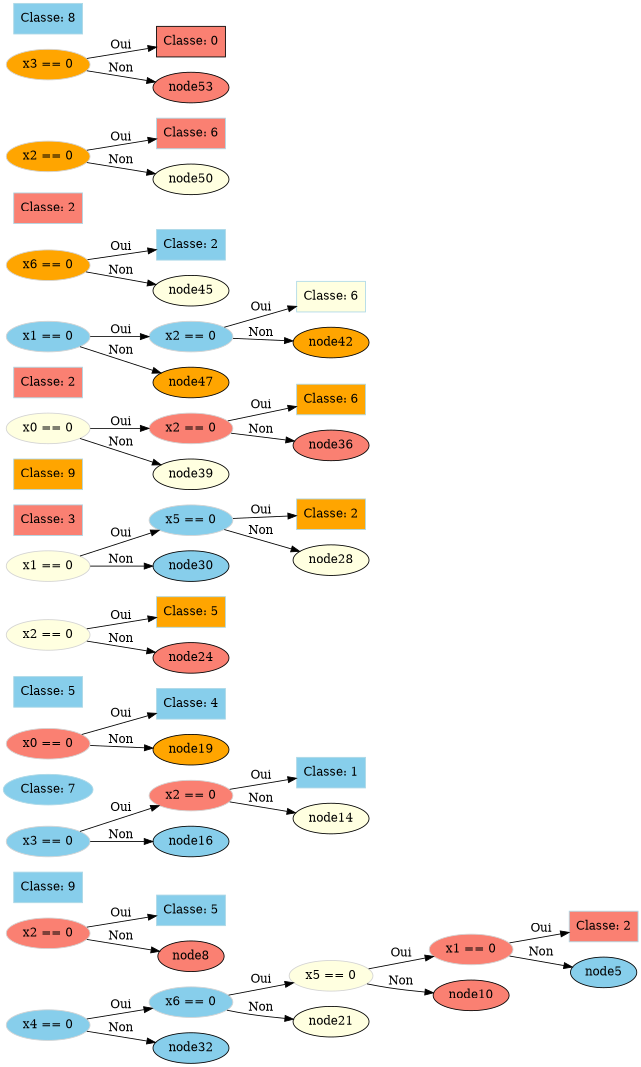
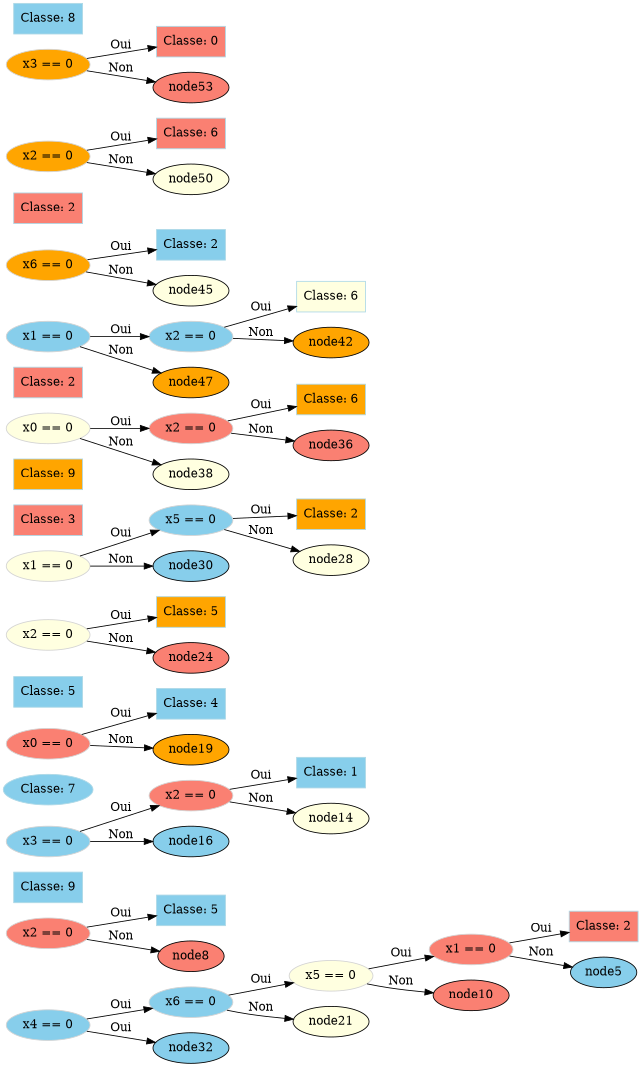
(191, 42) -> (191, 42)
(191, 474) -> (191, 474)
(121, 1028) -> (121, 1028)
